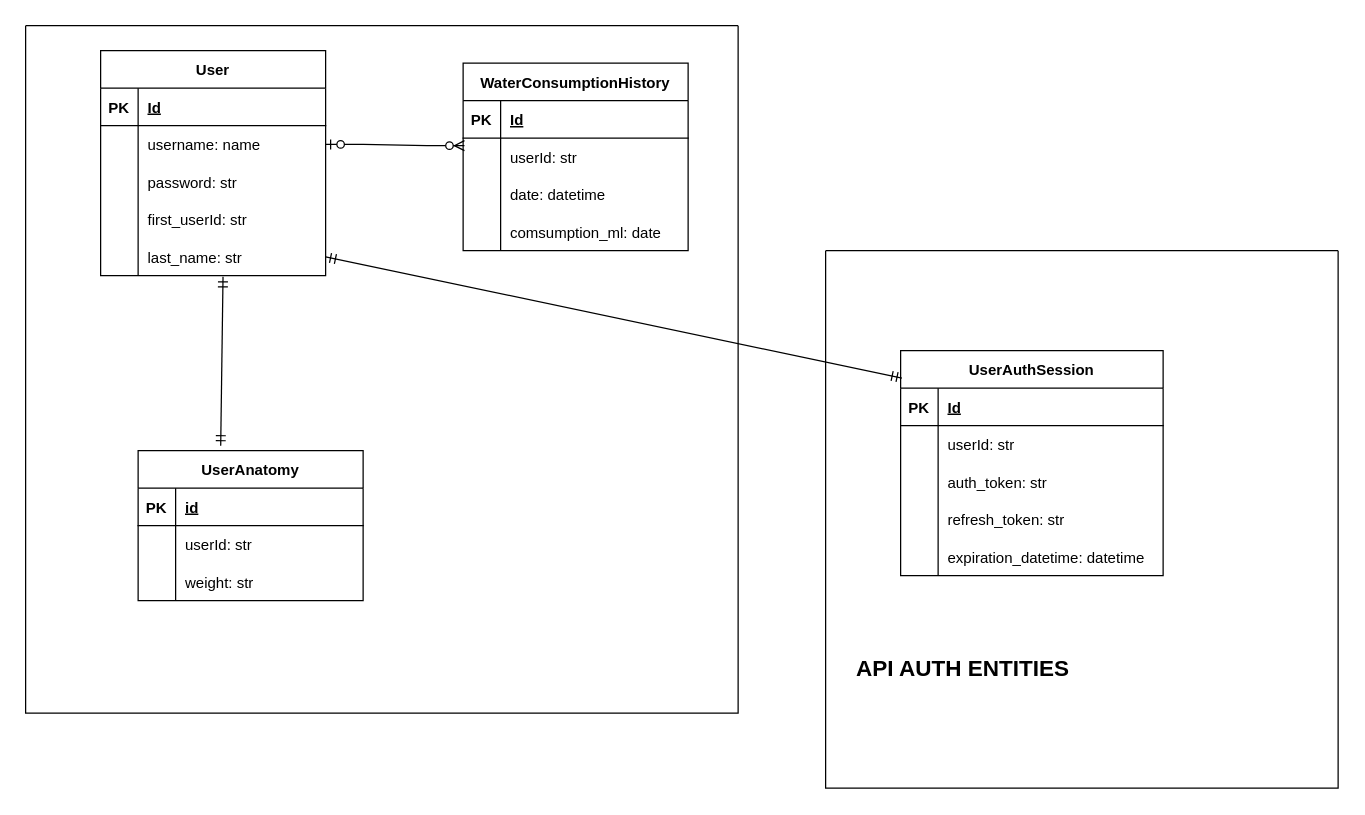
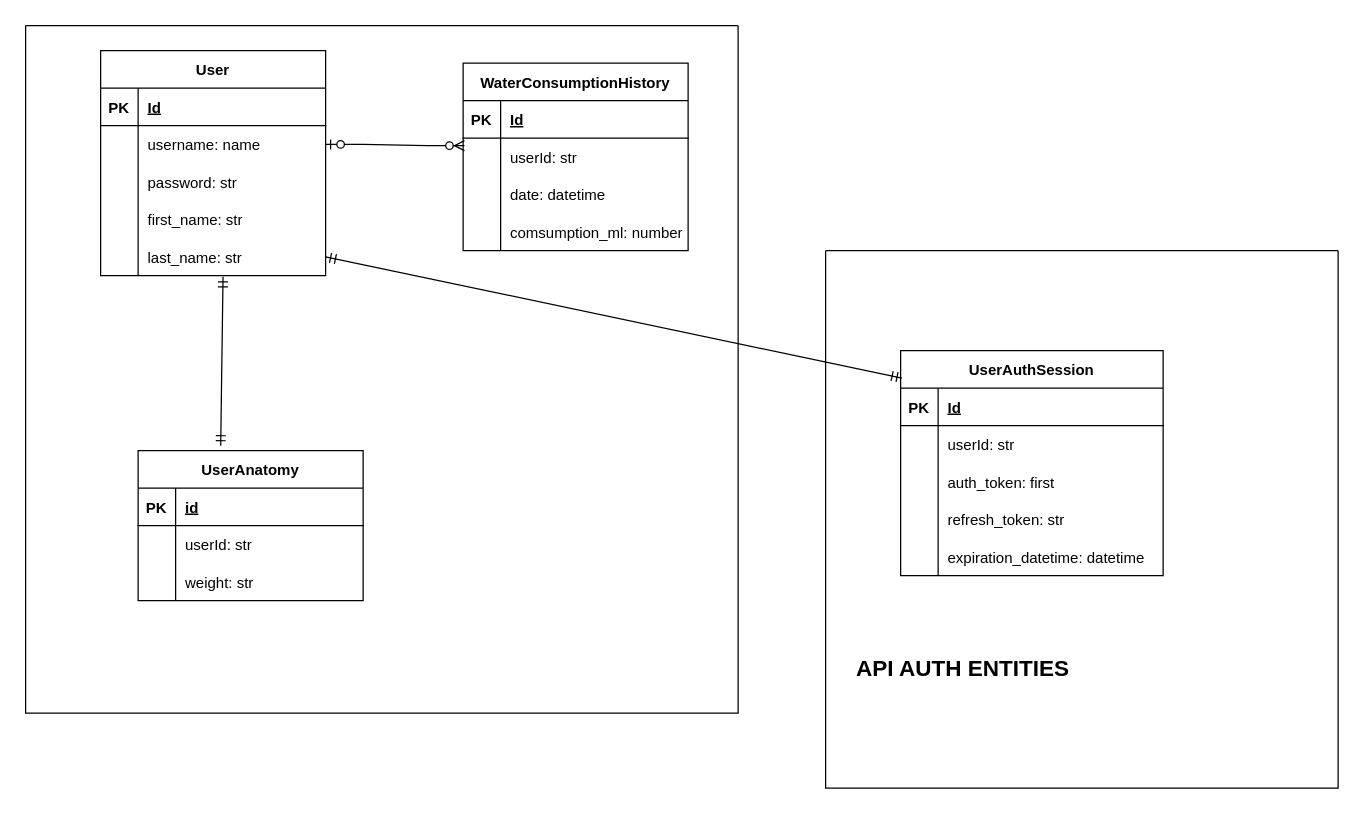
(213, 220) -> (205, 220)
(586, 233) -> (595, 233)
(1007, 483) -> (1013, 483)
